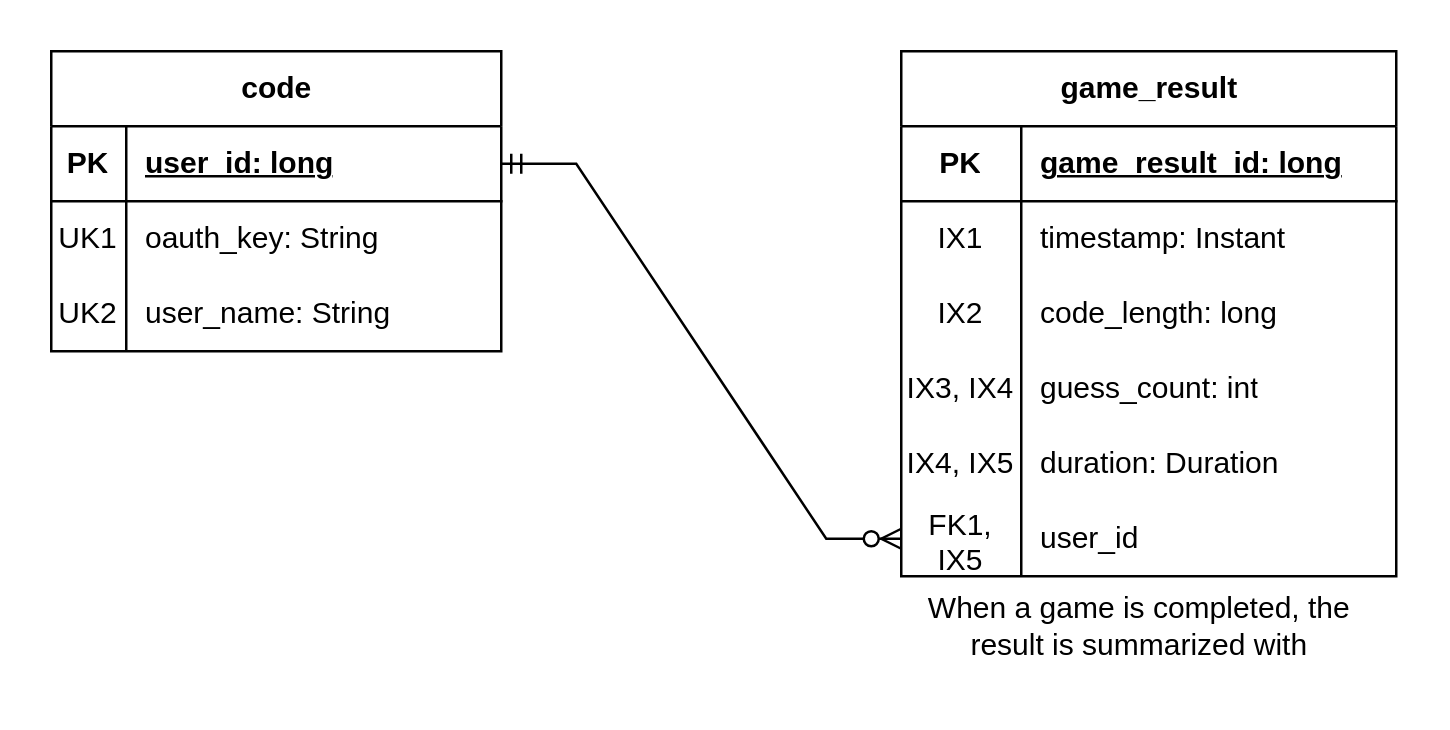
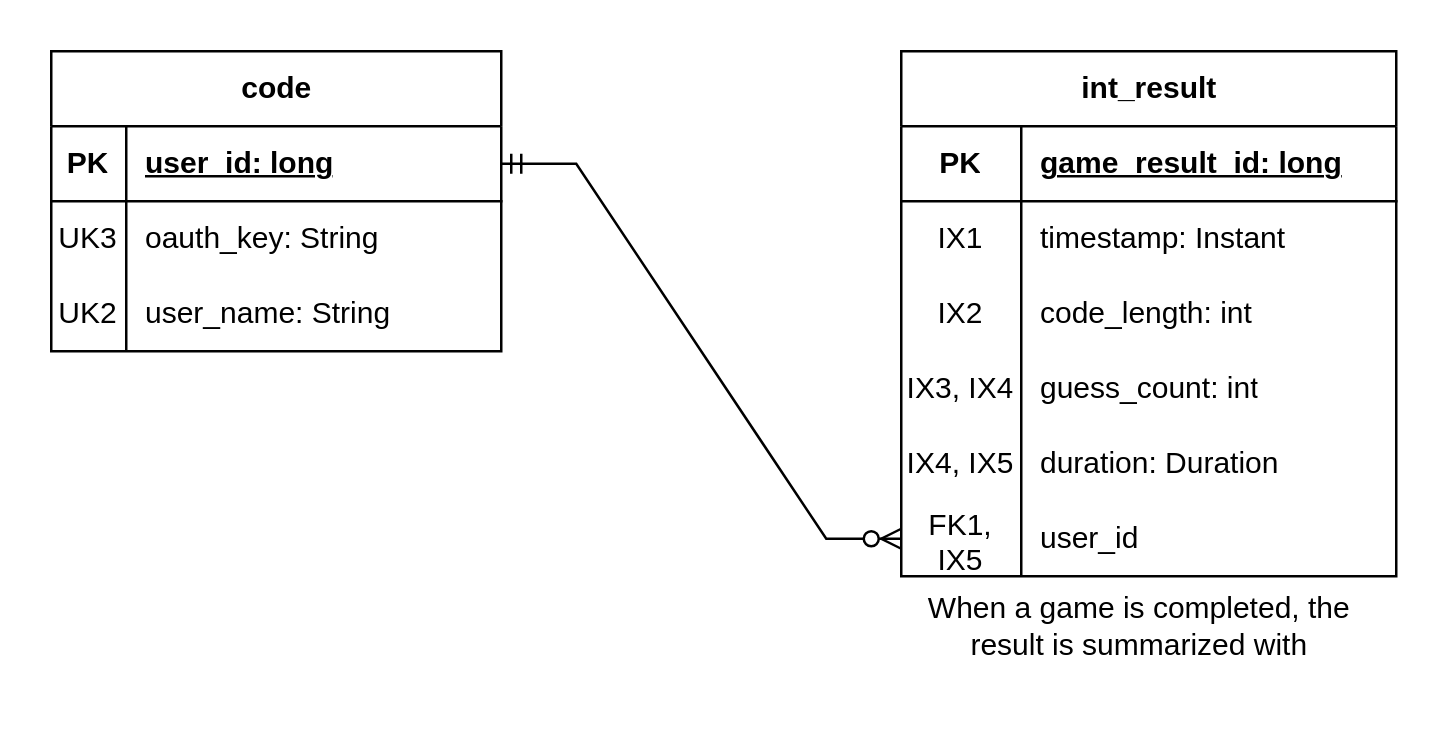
(1150, 89) -> (1150, 89)
(89, 239) -> (89, 239)
(1168, 314) -> (1160, 314)
